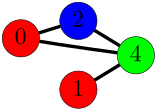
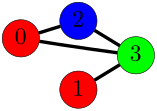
(136, 55) -> (136, 55)
